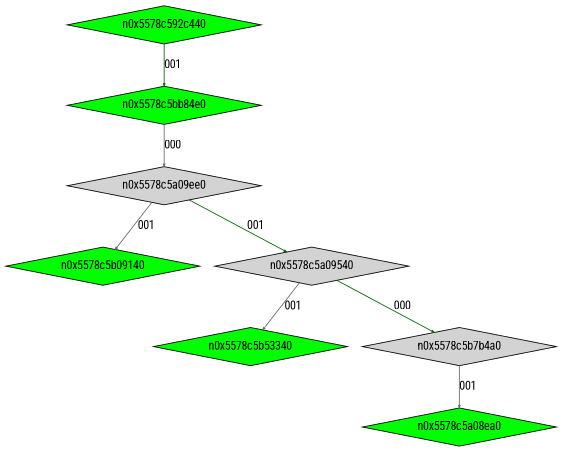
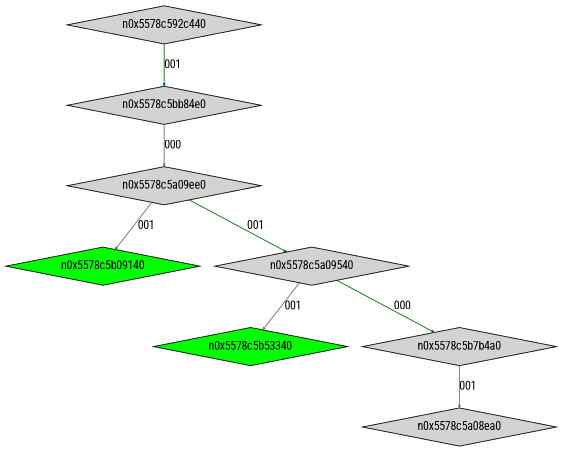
(164, 25) -> (164, 25)
(164, 105) -> (164, 105)
(459, 427) -> (459, 427)
